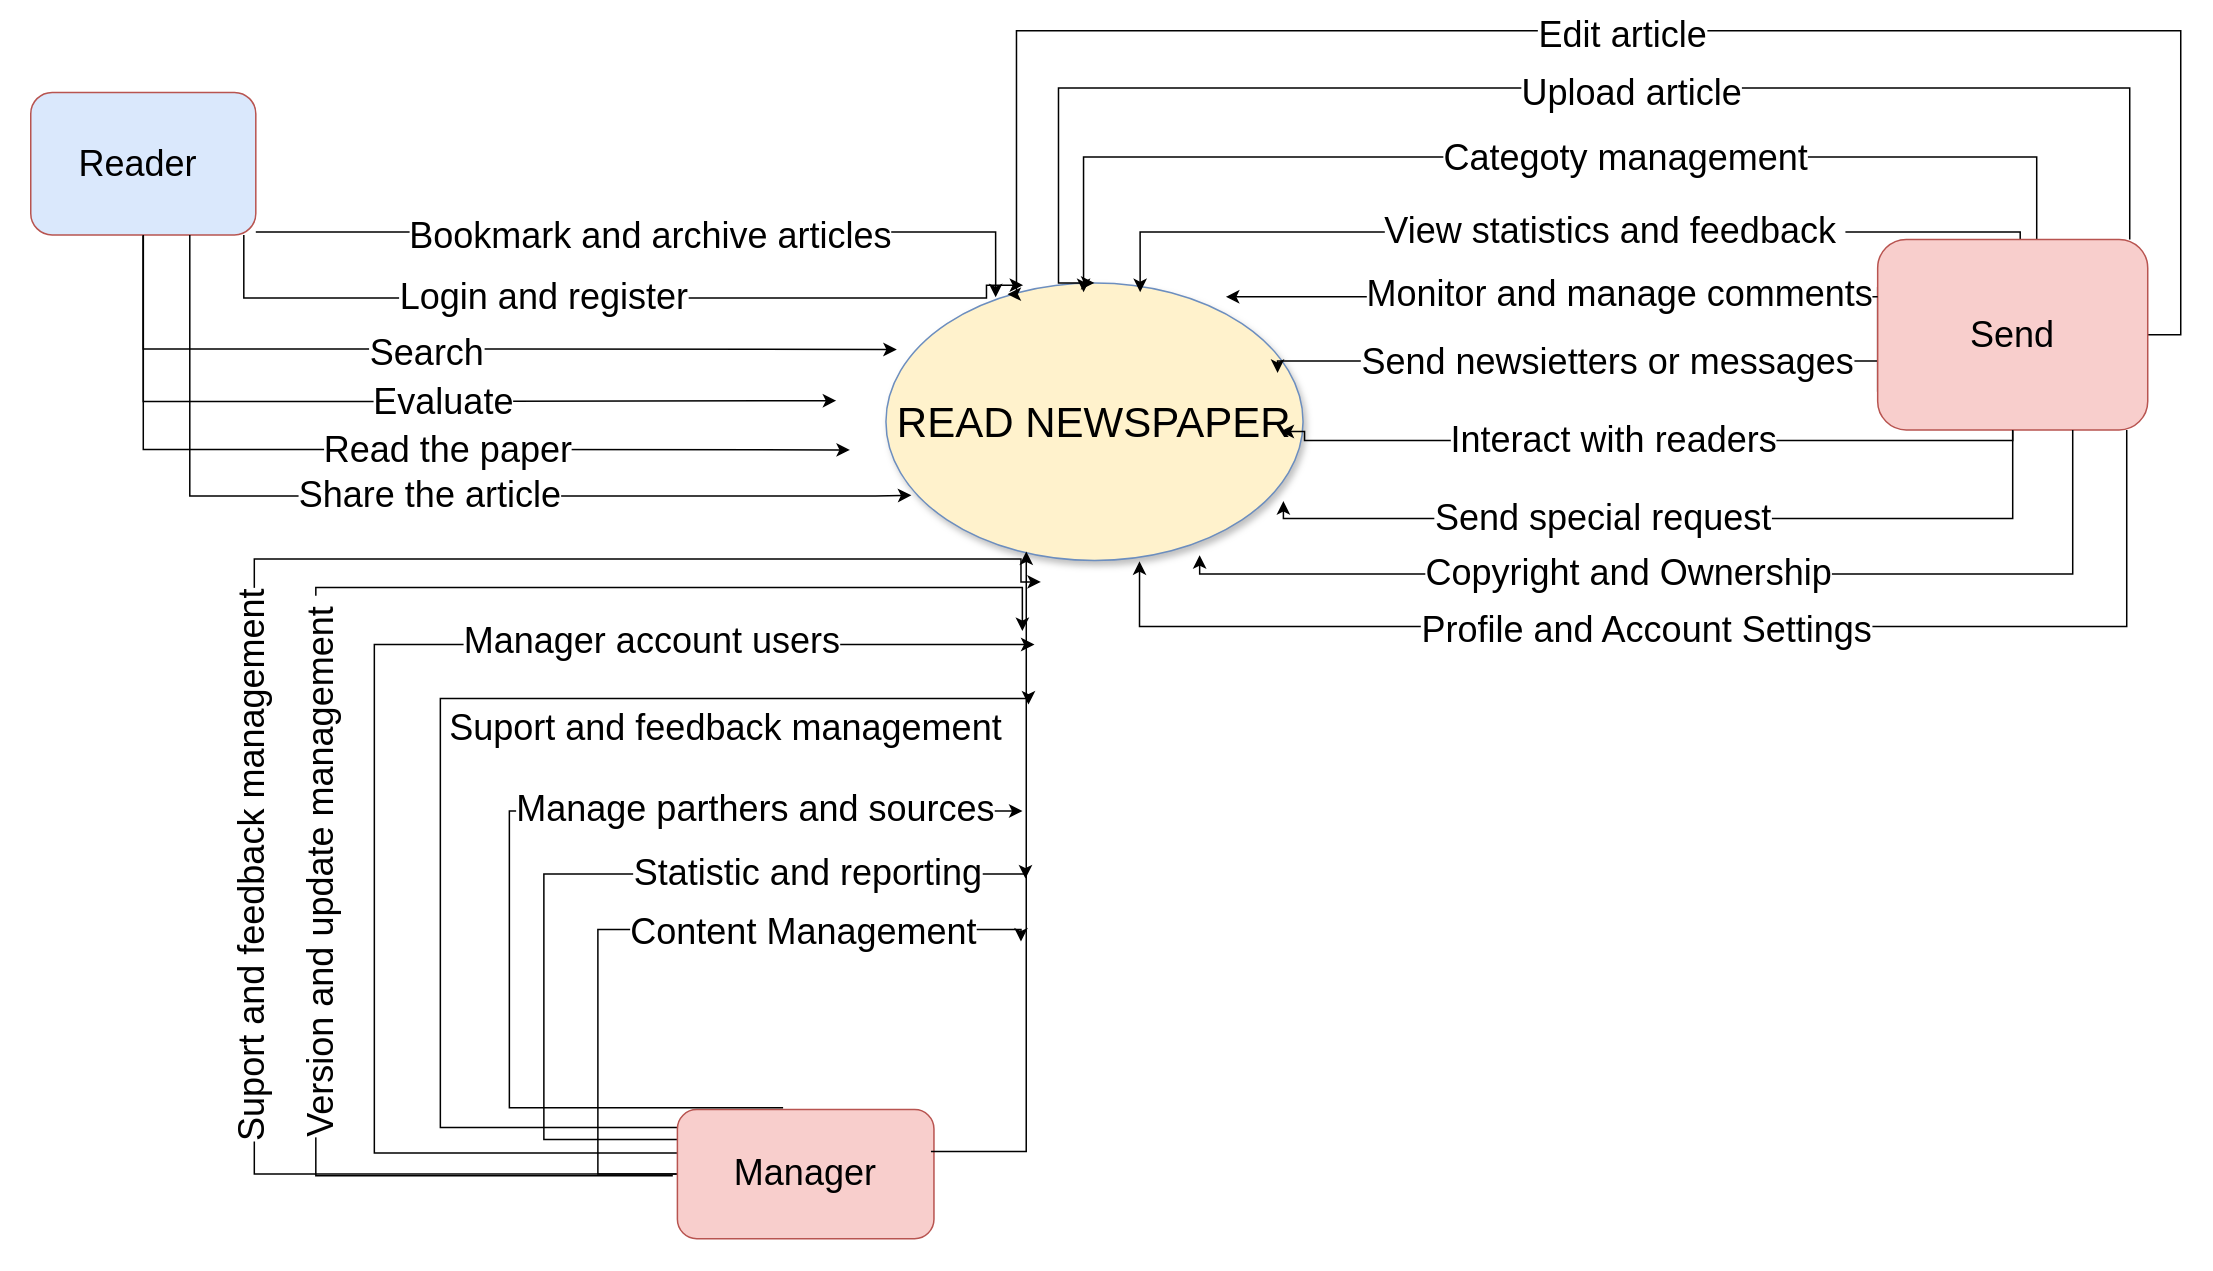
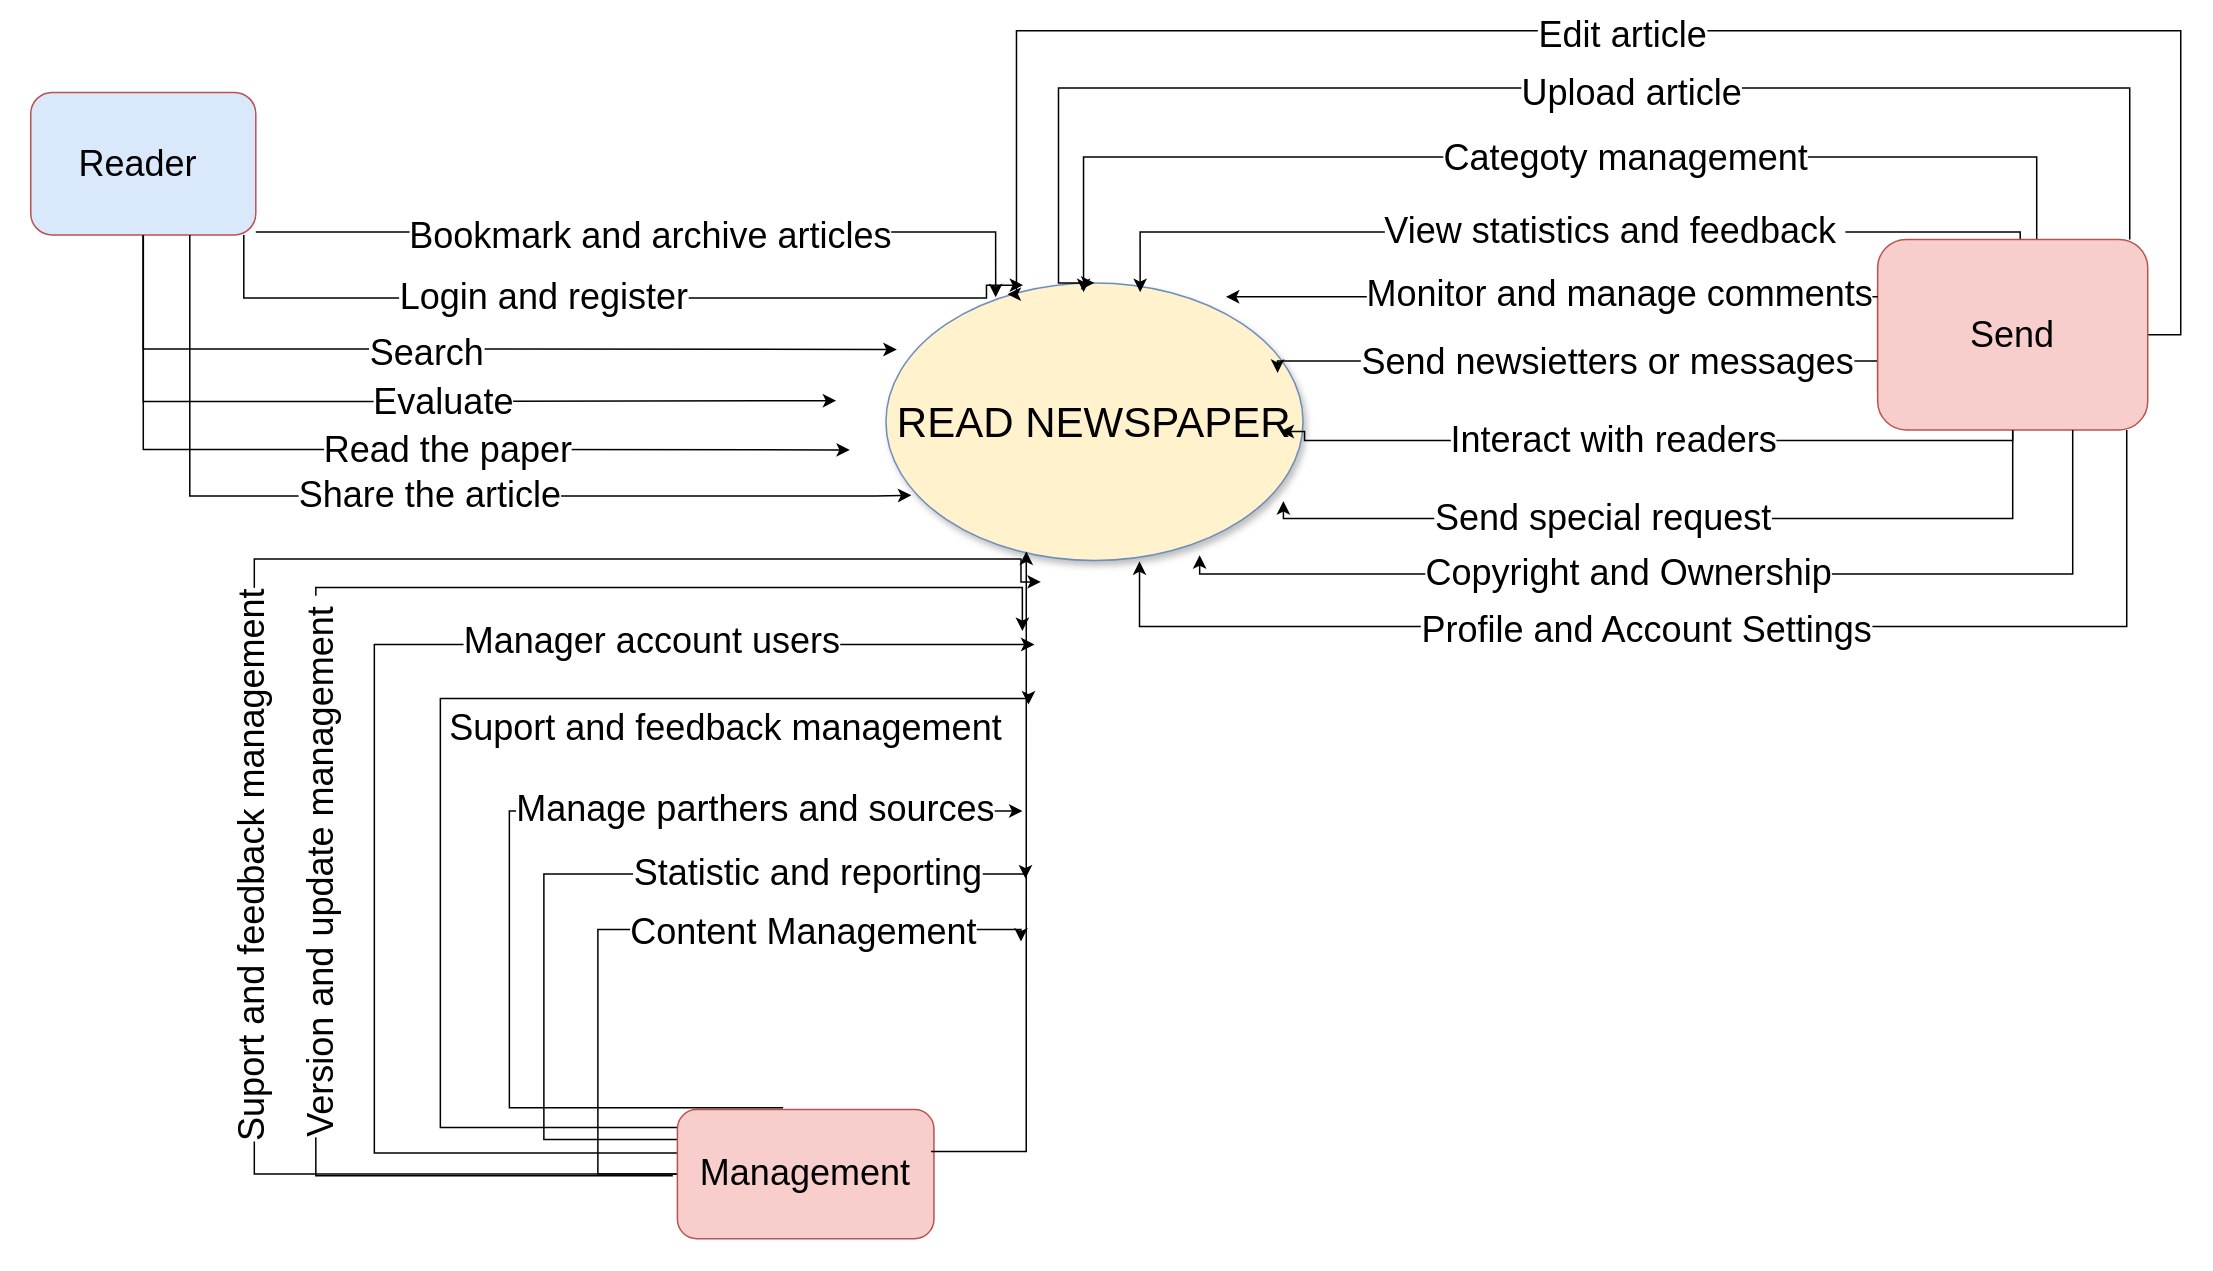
(806, 1174) -> (806, 1174)
